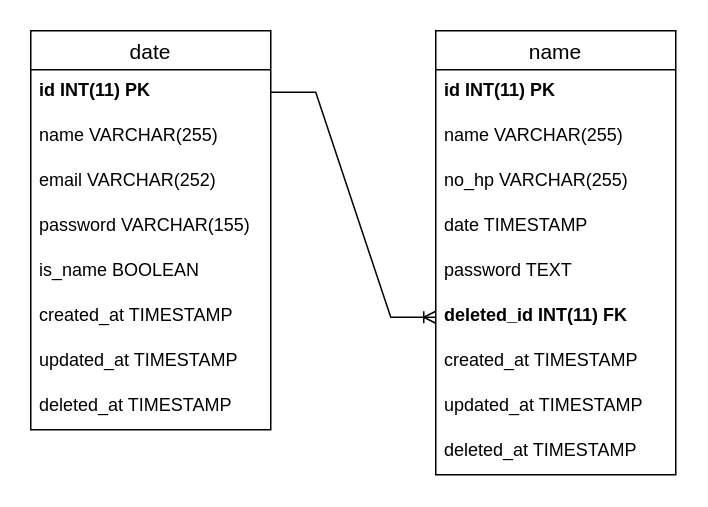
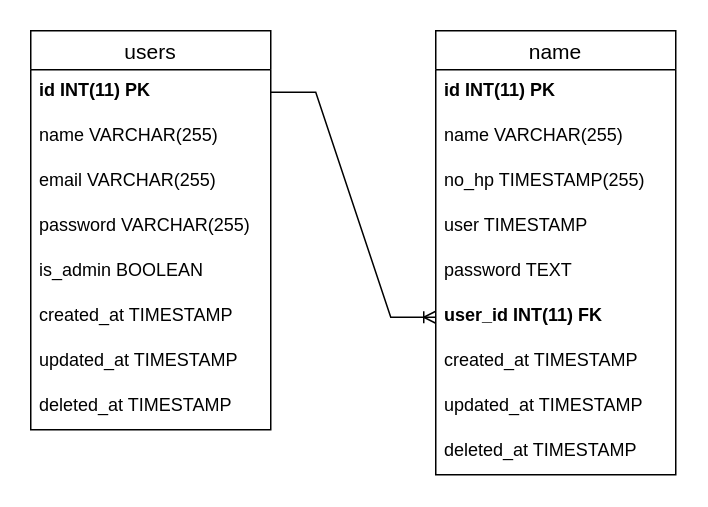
(150, 52) -> (150, 52)
(123, 180) -> (123, 180)
(532, 180) -> (542, 180)
(143, 225) -> (143, 225)
(512, 225) -> (512, 225)
(110, 270) -> (113, 270)
(540, 315) -> (528, 315)
